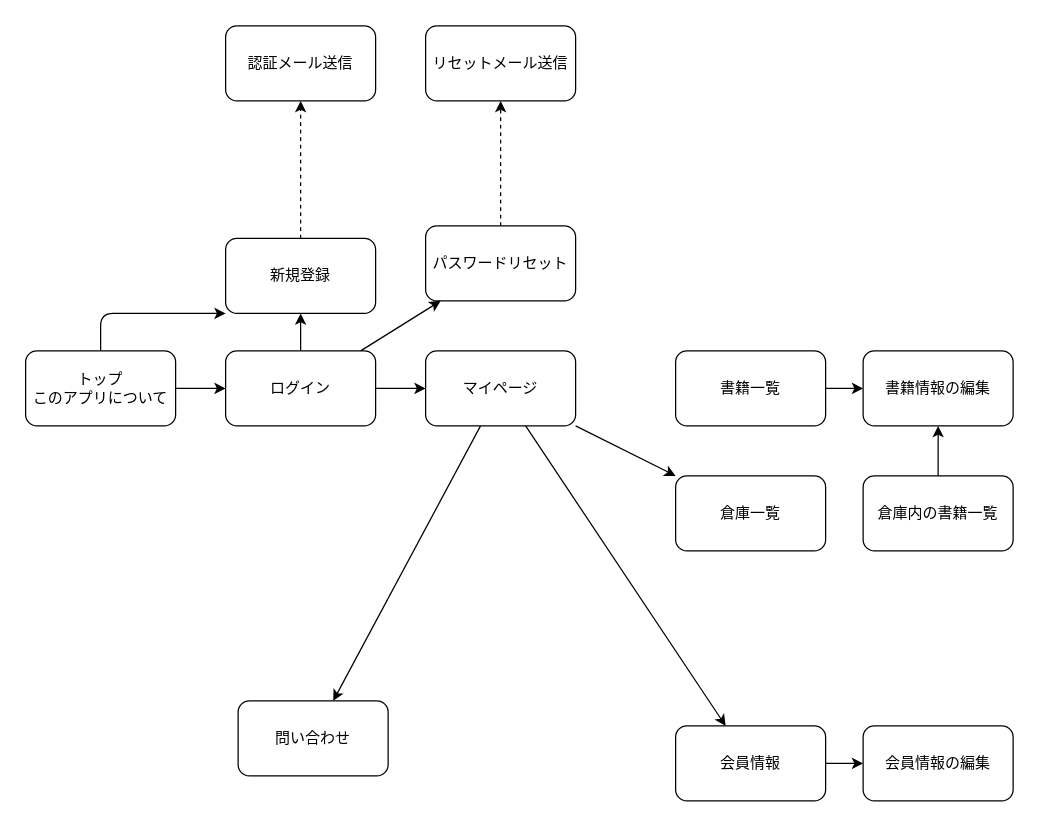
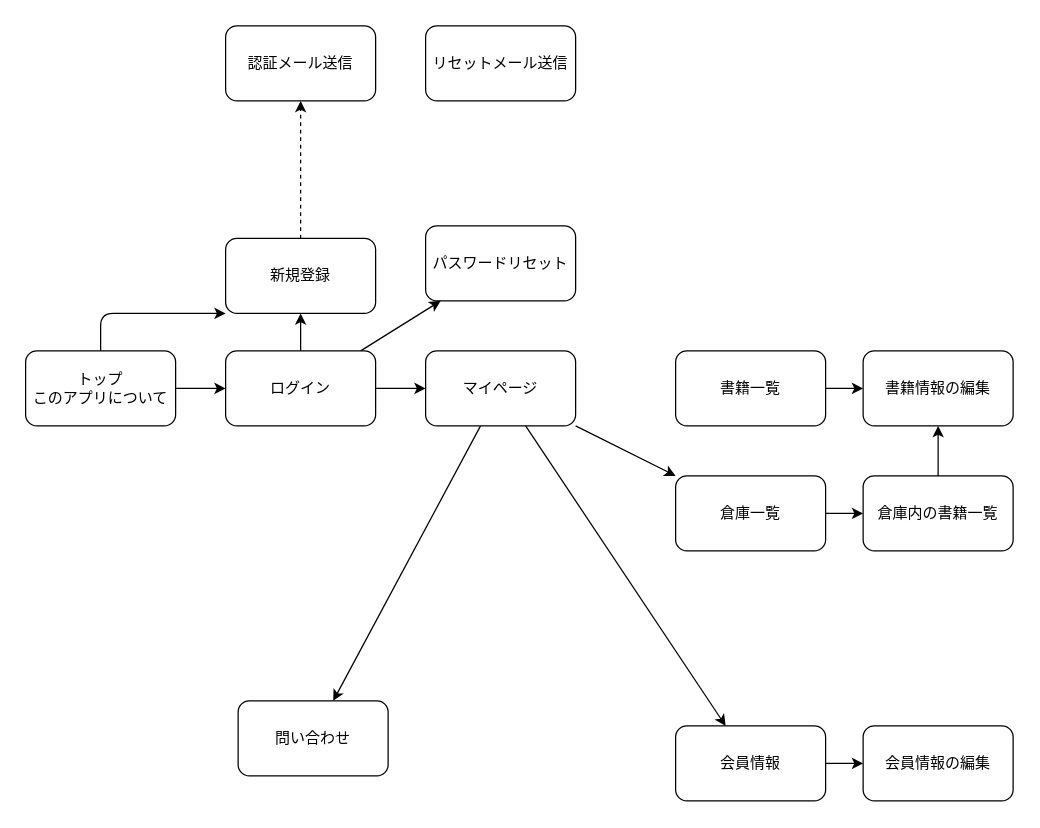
(501, 168) -> none
none -> (840, 513)
